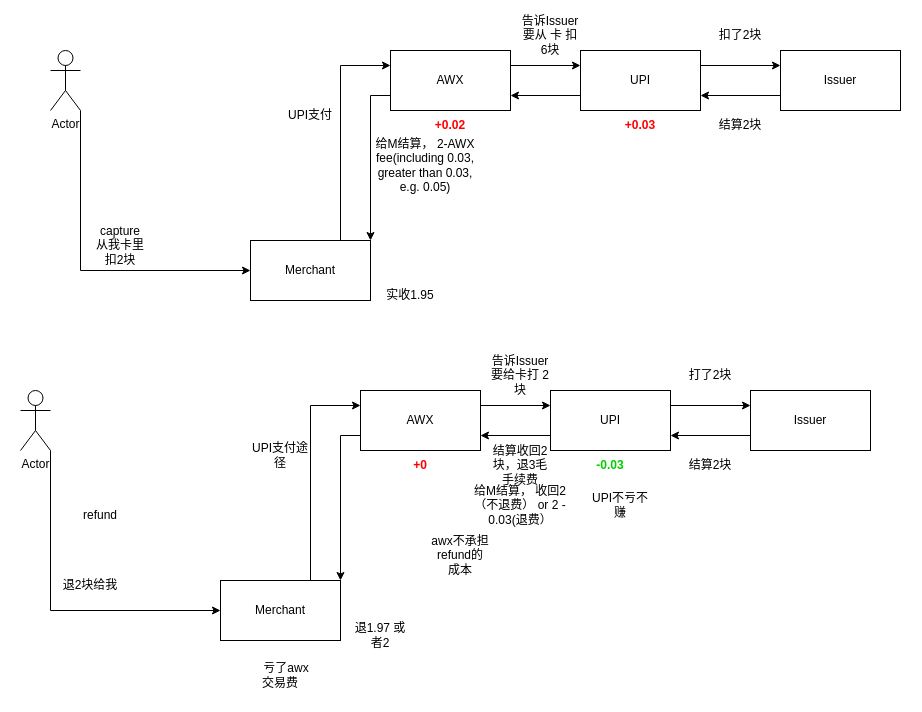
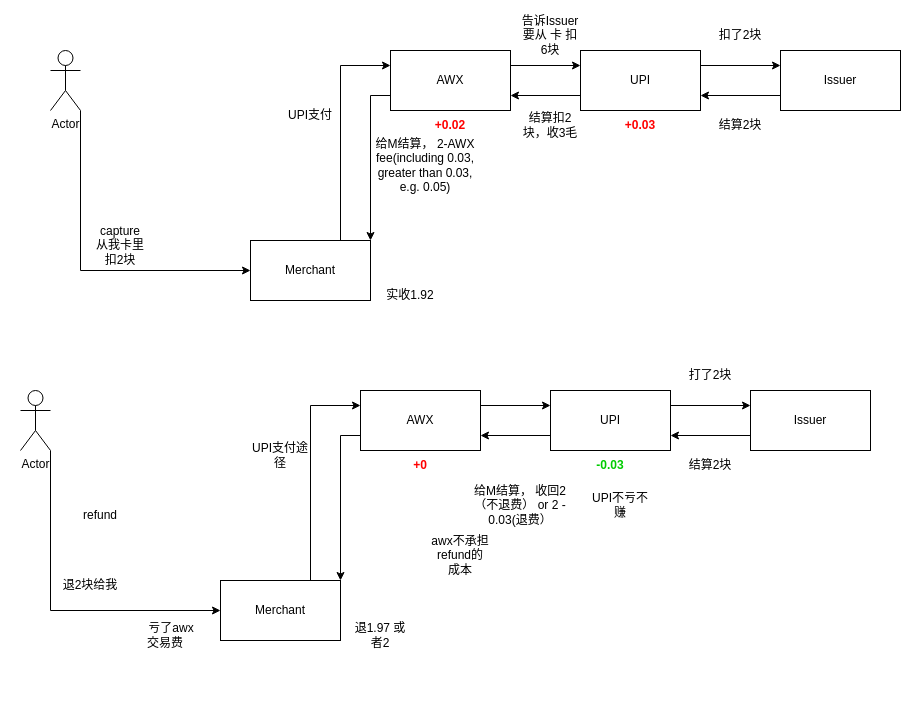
none -> (551, 126)
(411, 296) -> (411, 296)
(521, 376) -> none
(521, 466) -> none
(281, 676) -> (166, 636)
